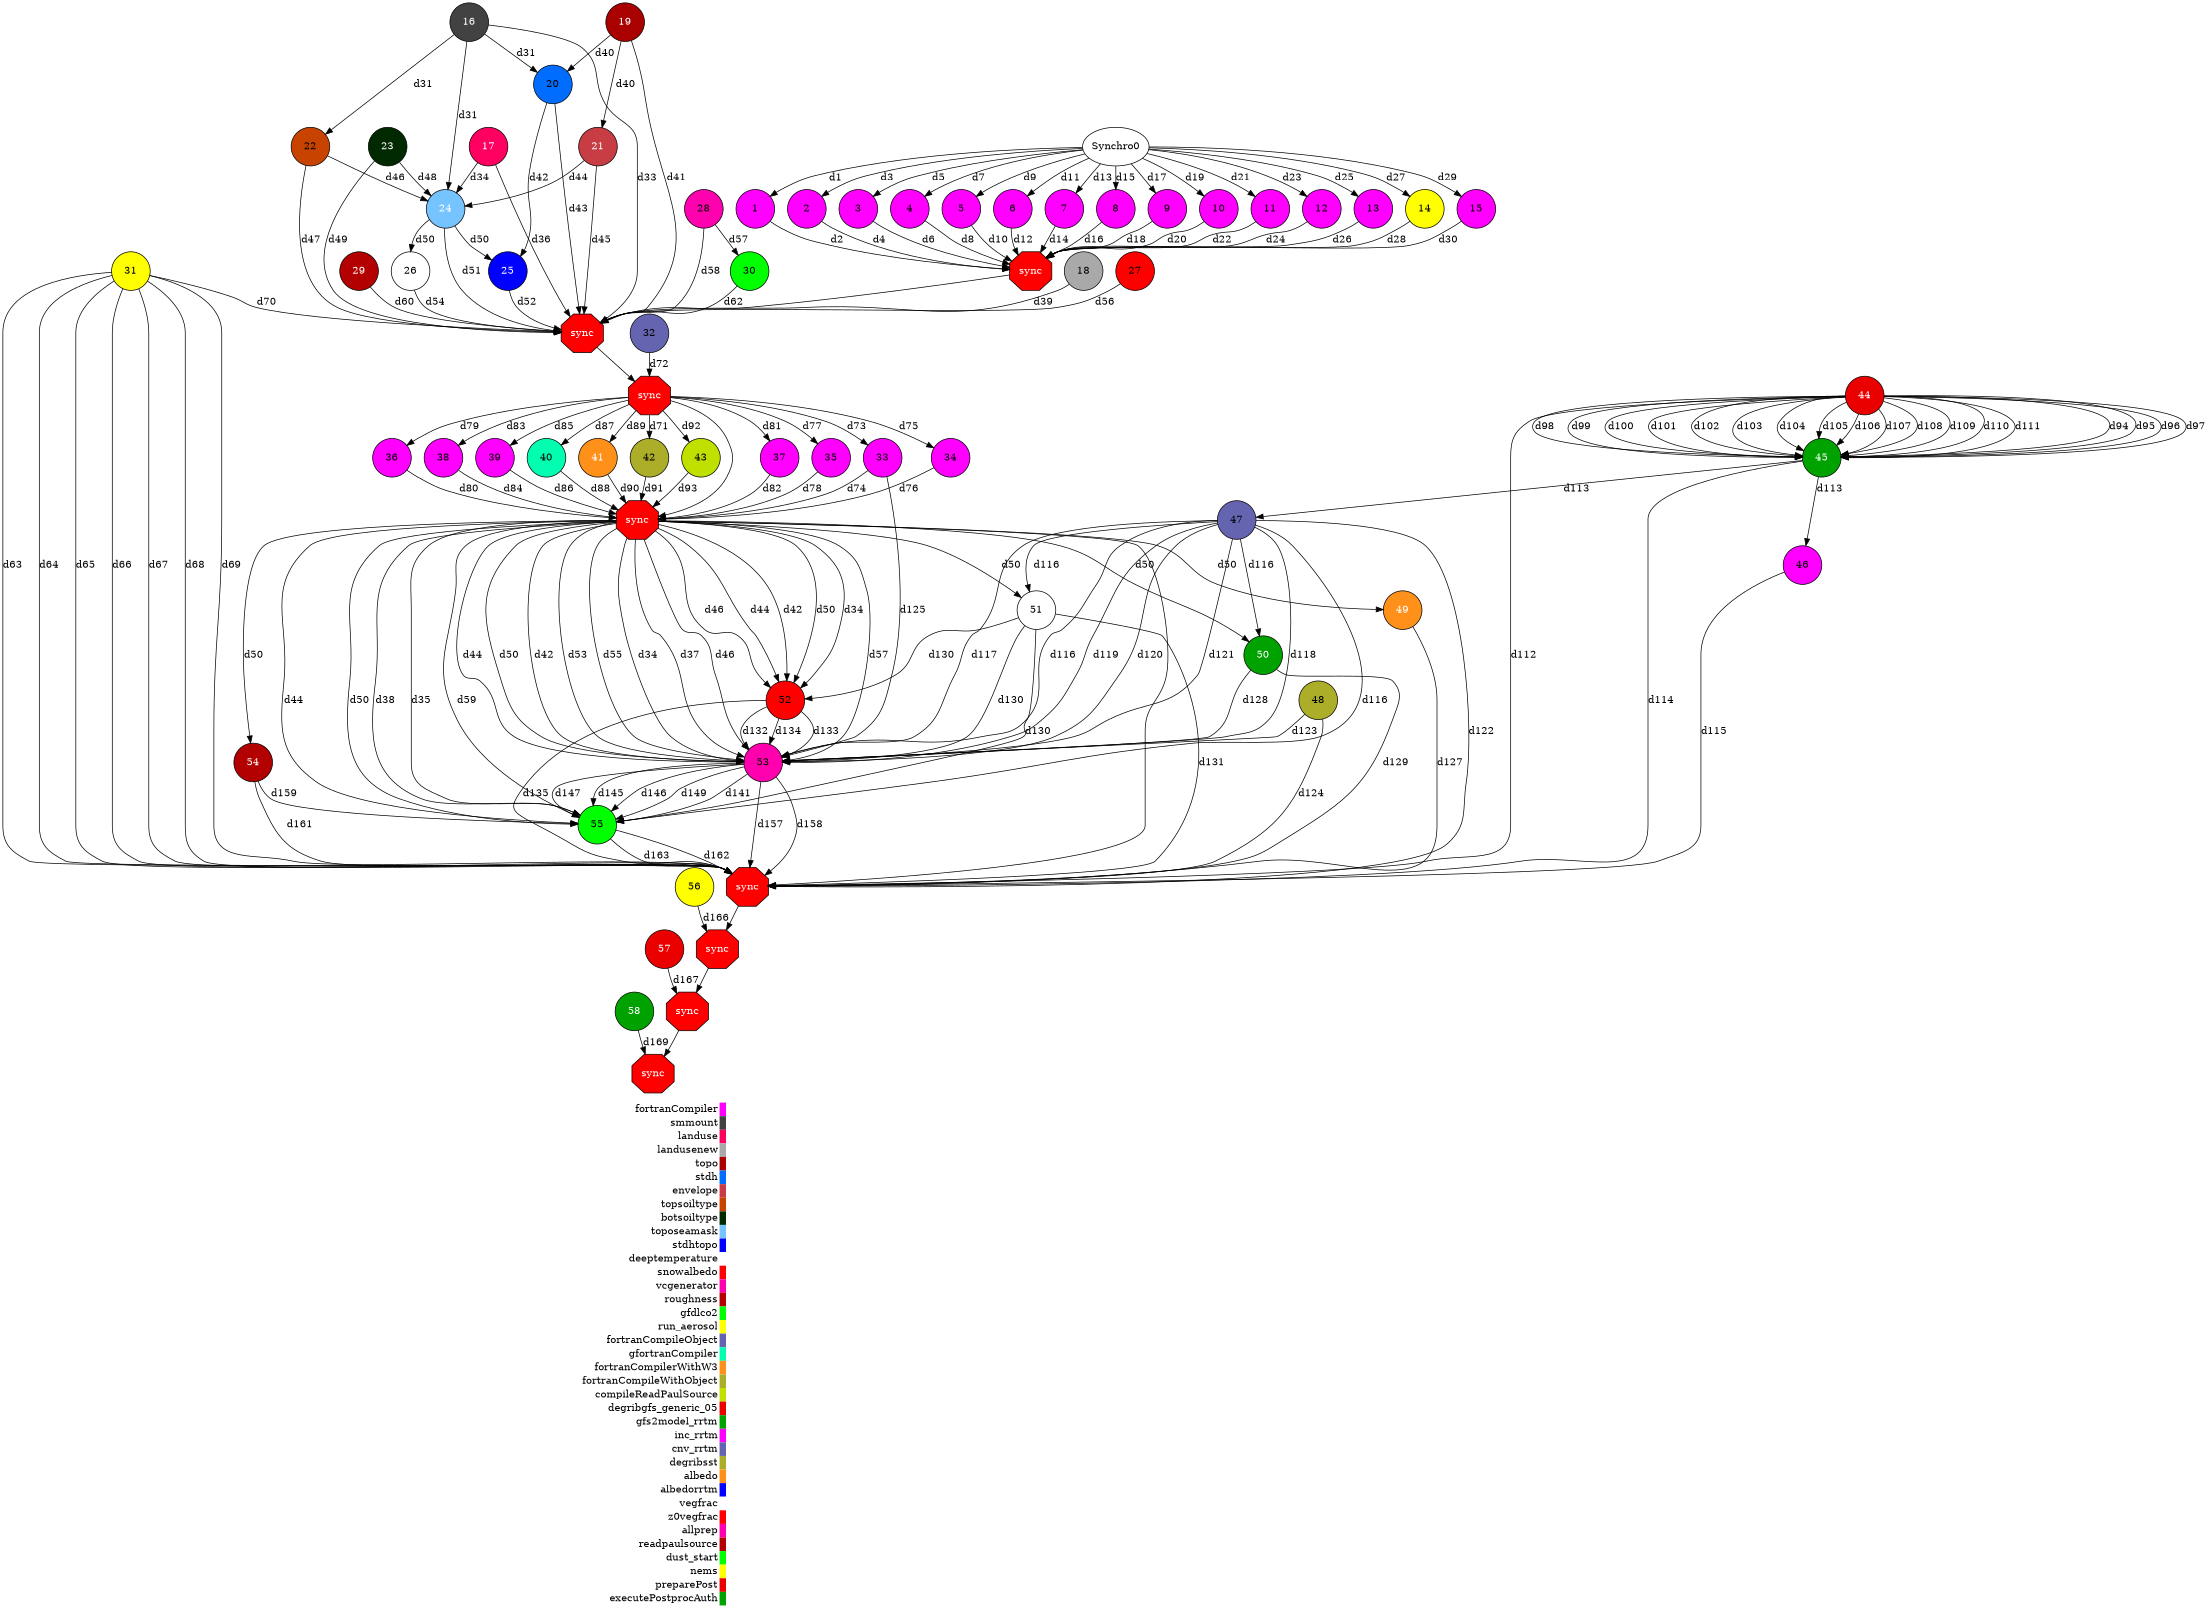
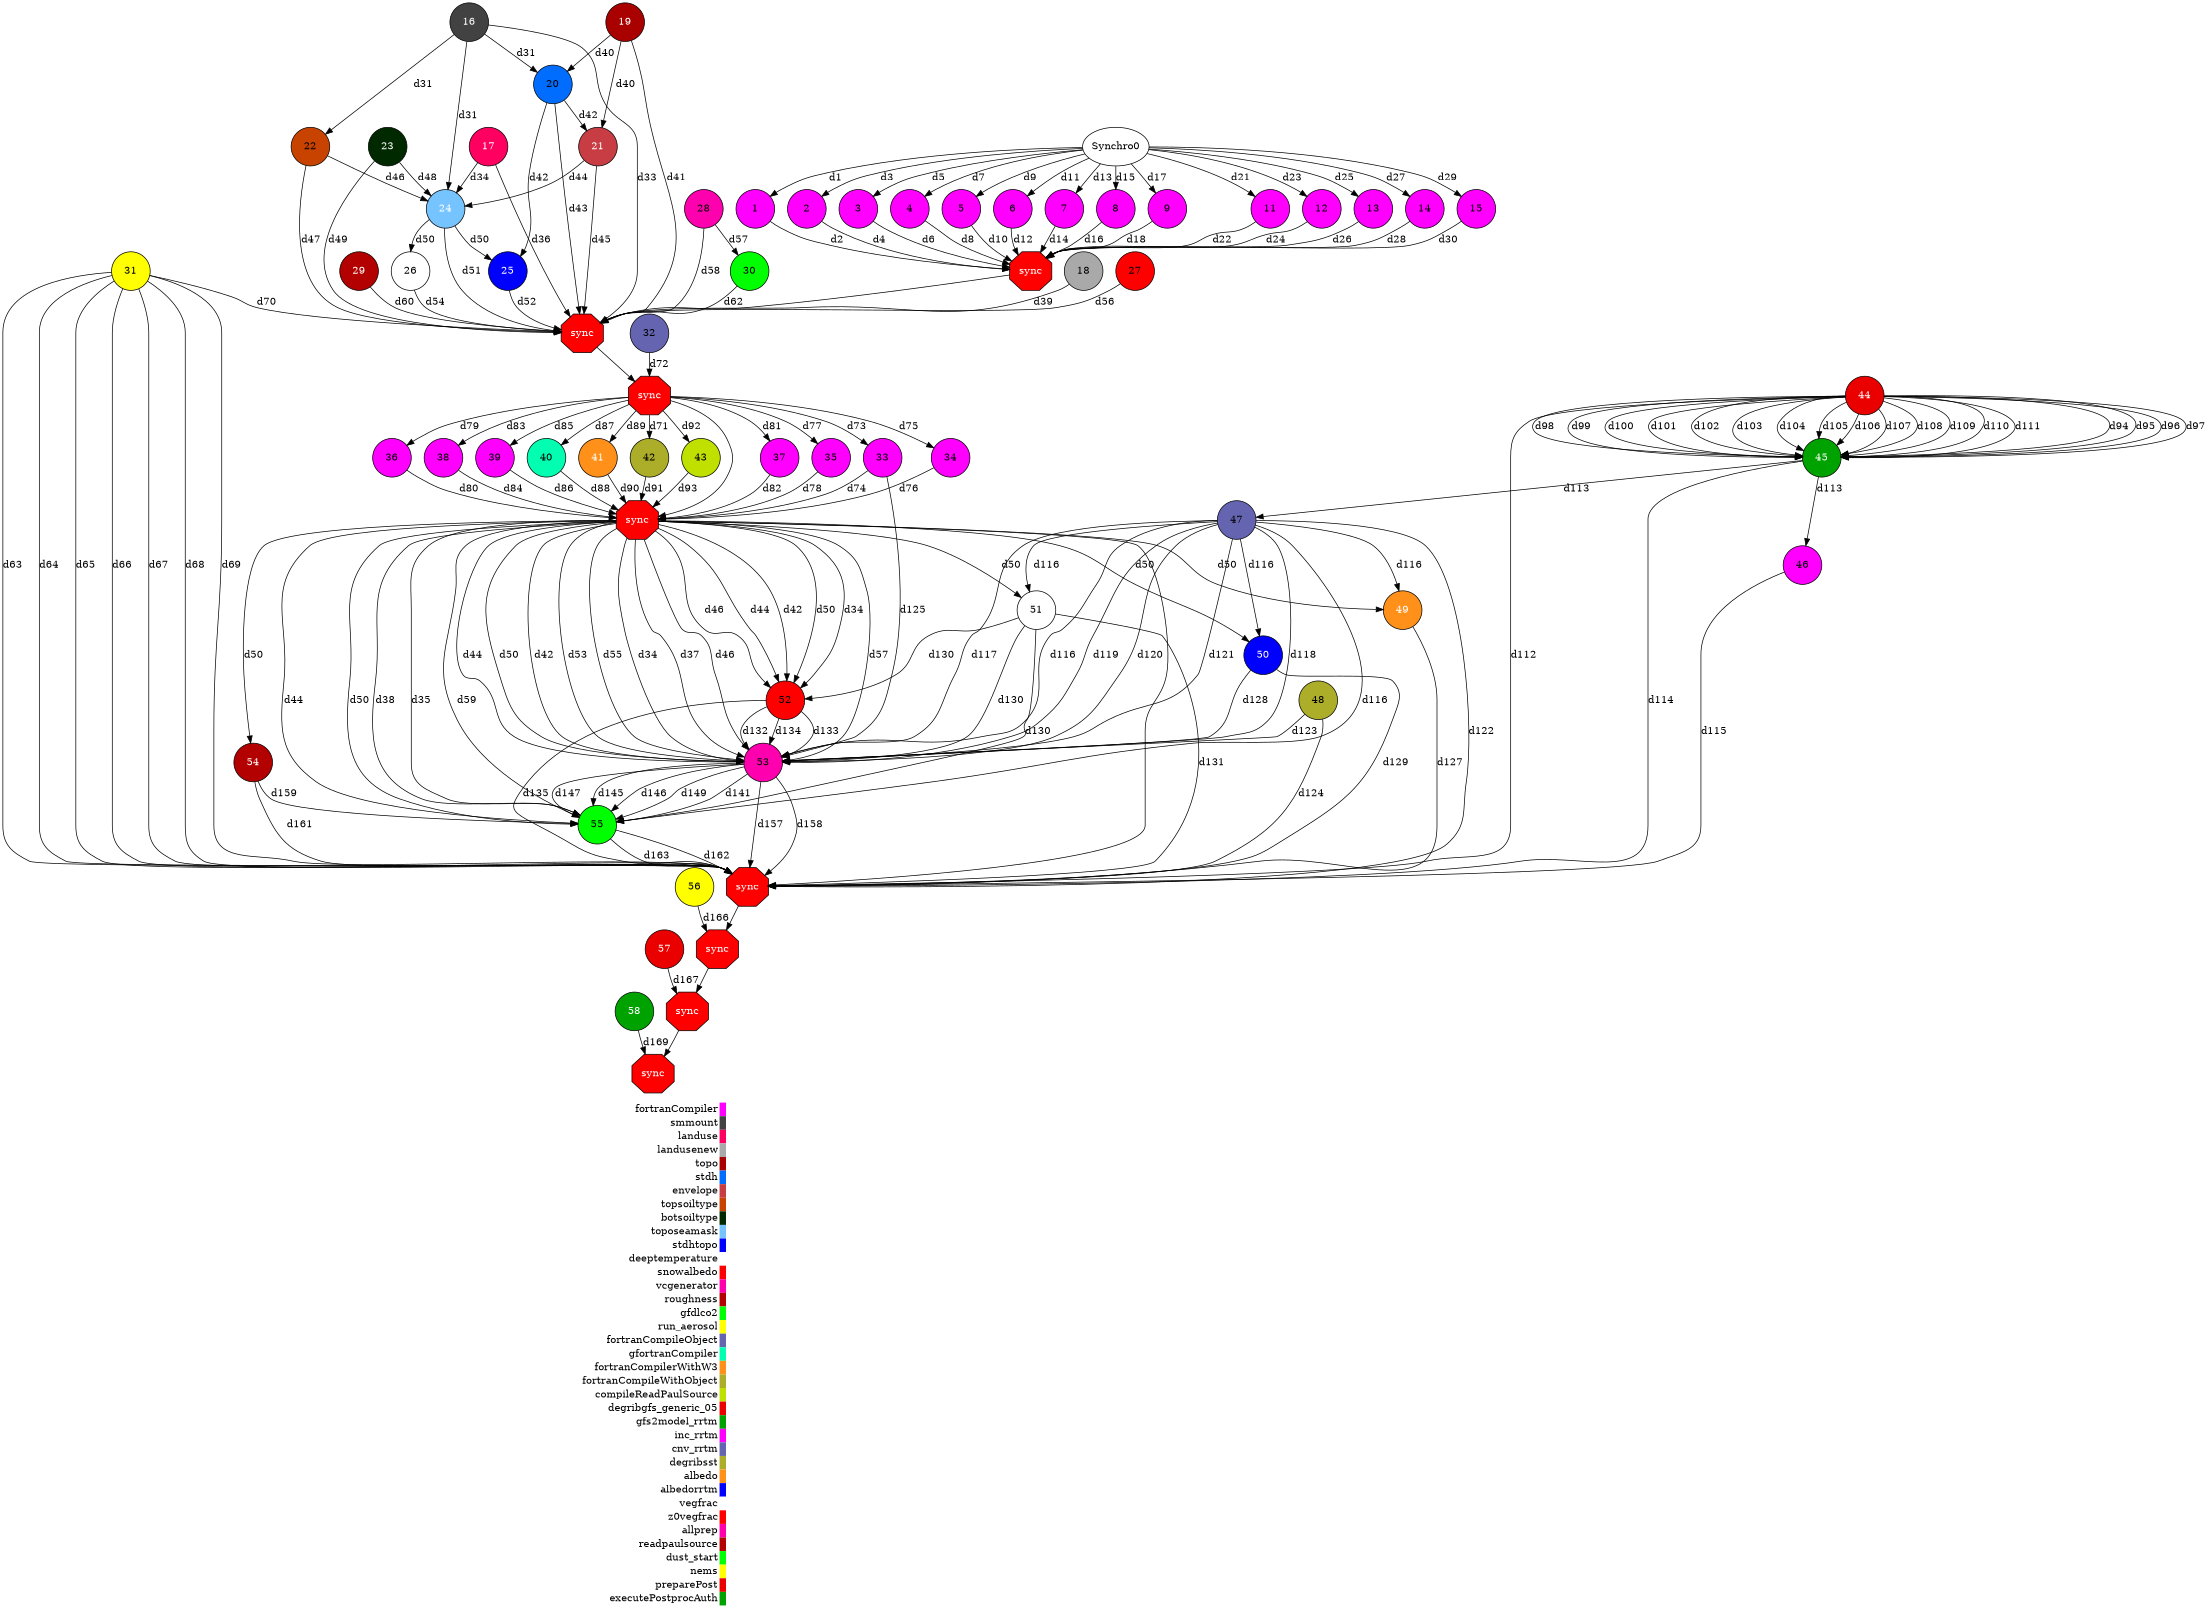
none -> (573, 113)
(1219, 209) -> none
(1425, 209) -> (1425, 209)
none -> (1338, 533)
(1263, 655) -> (1263, 655)
